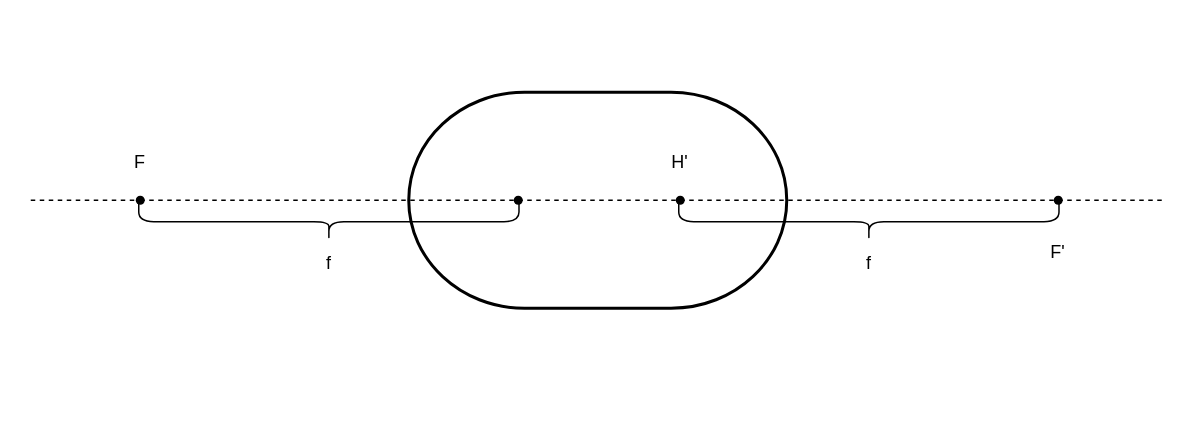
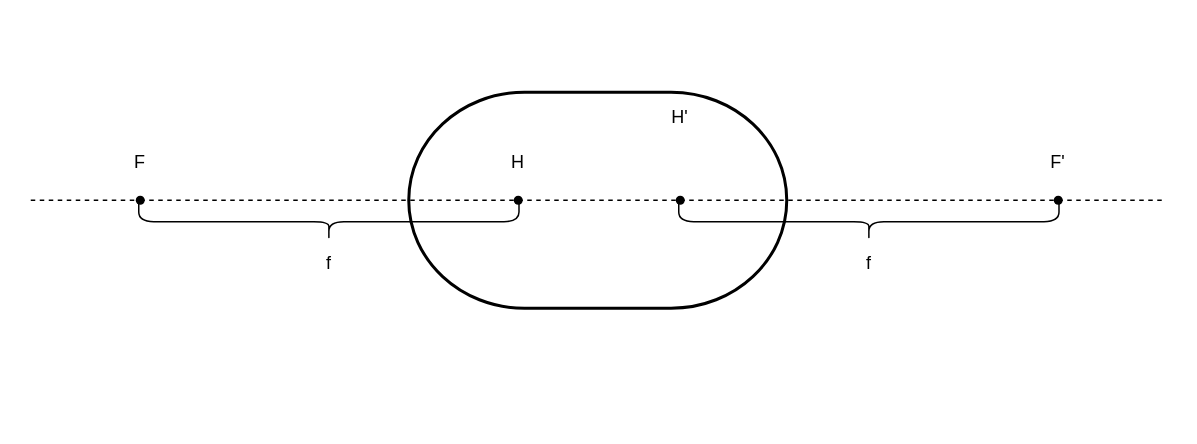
none -> (518, 163)
(680, 163) -> (680, 118)
(1058, 253) -> (1058, 163)
